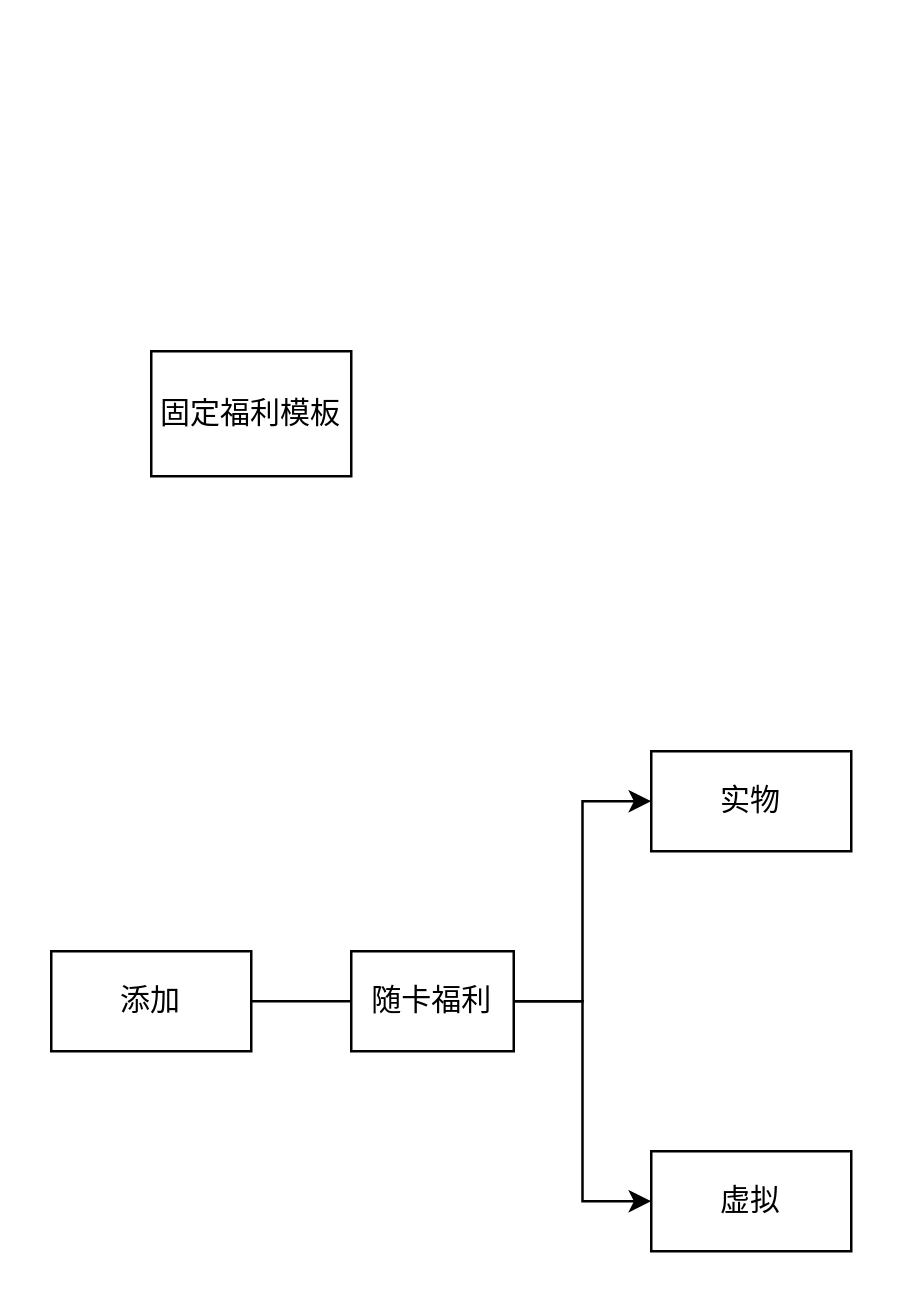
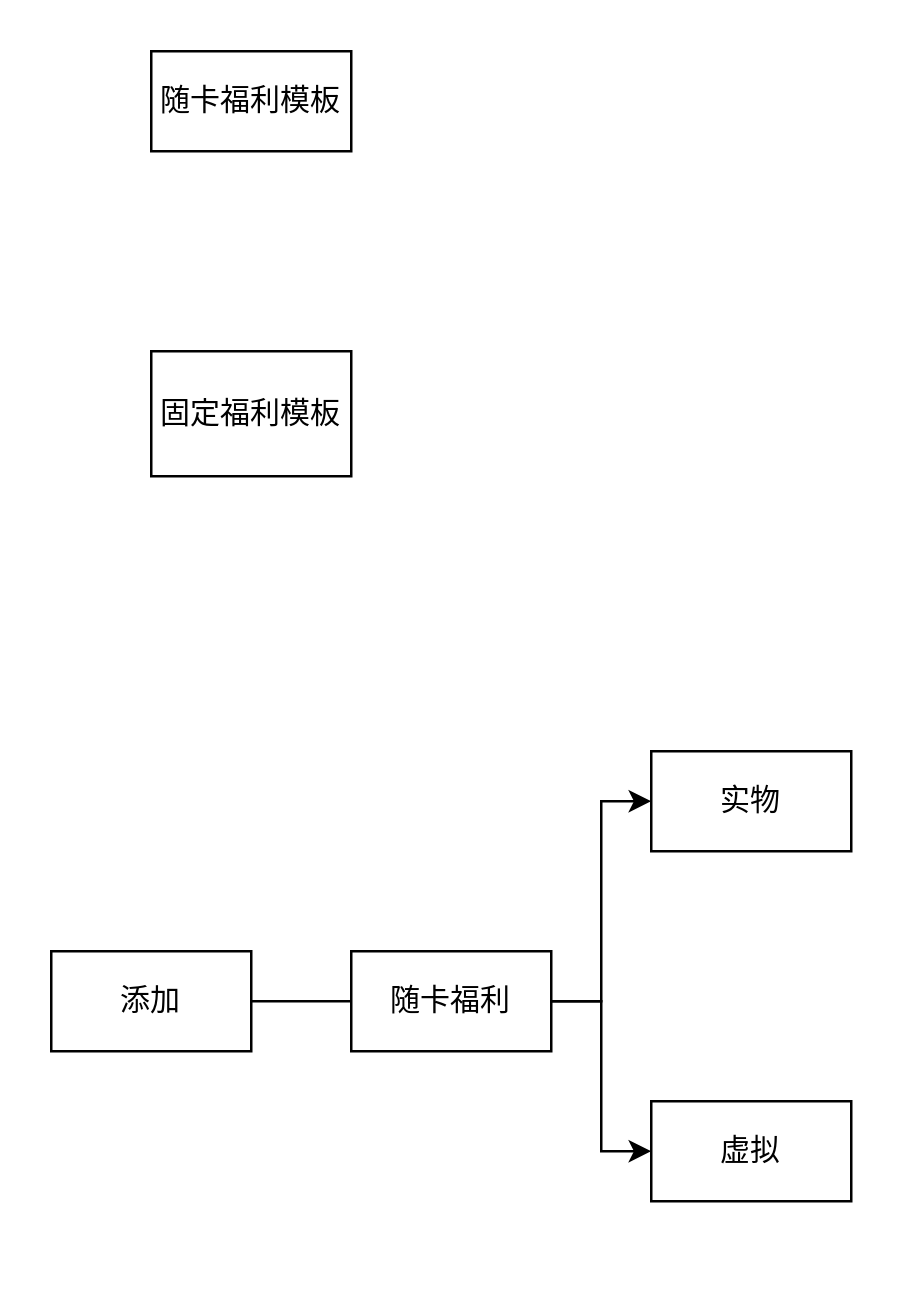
none -> (251, 101)
(433, 1001) -> (451, 1001)
(751, 1201) -> (751, 1151)
